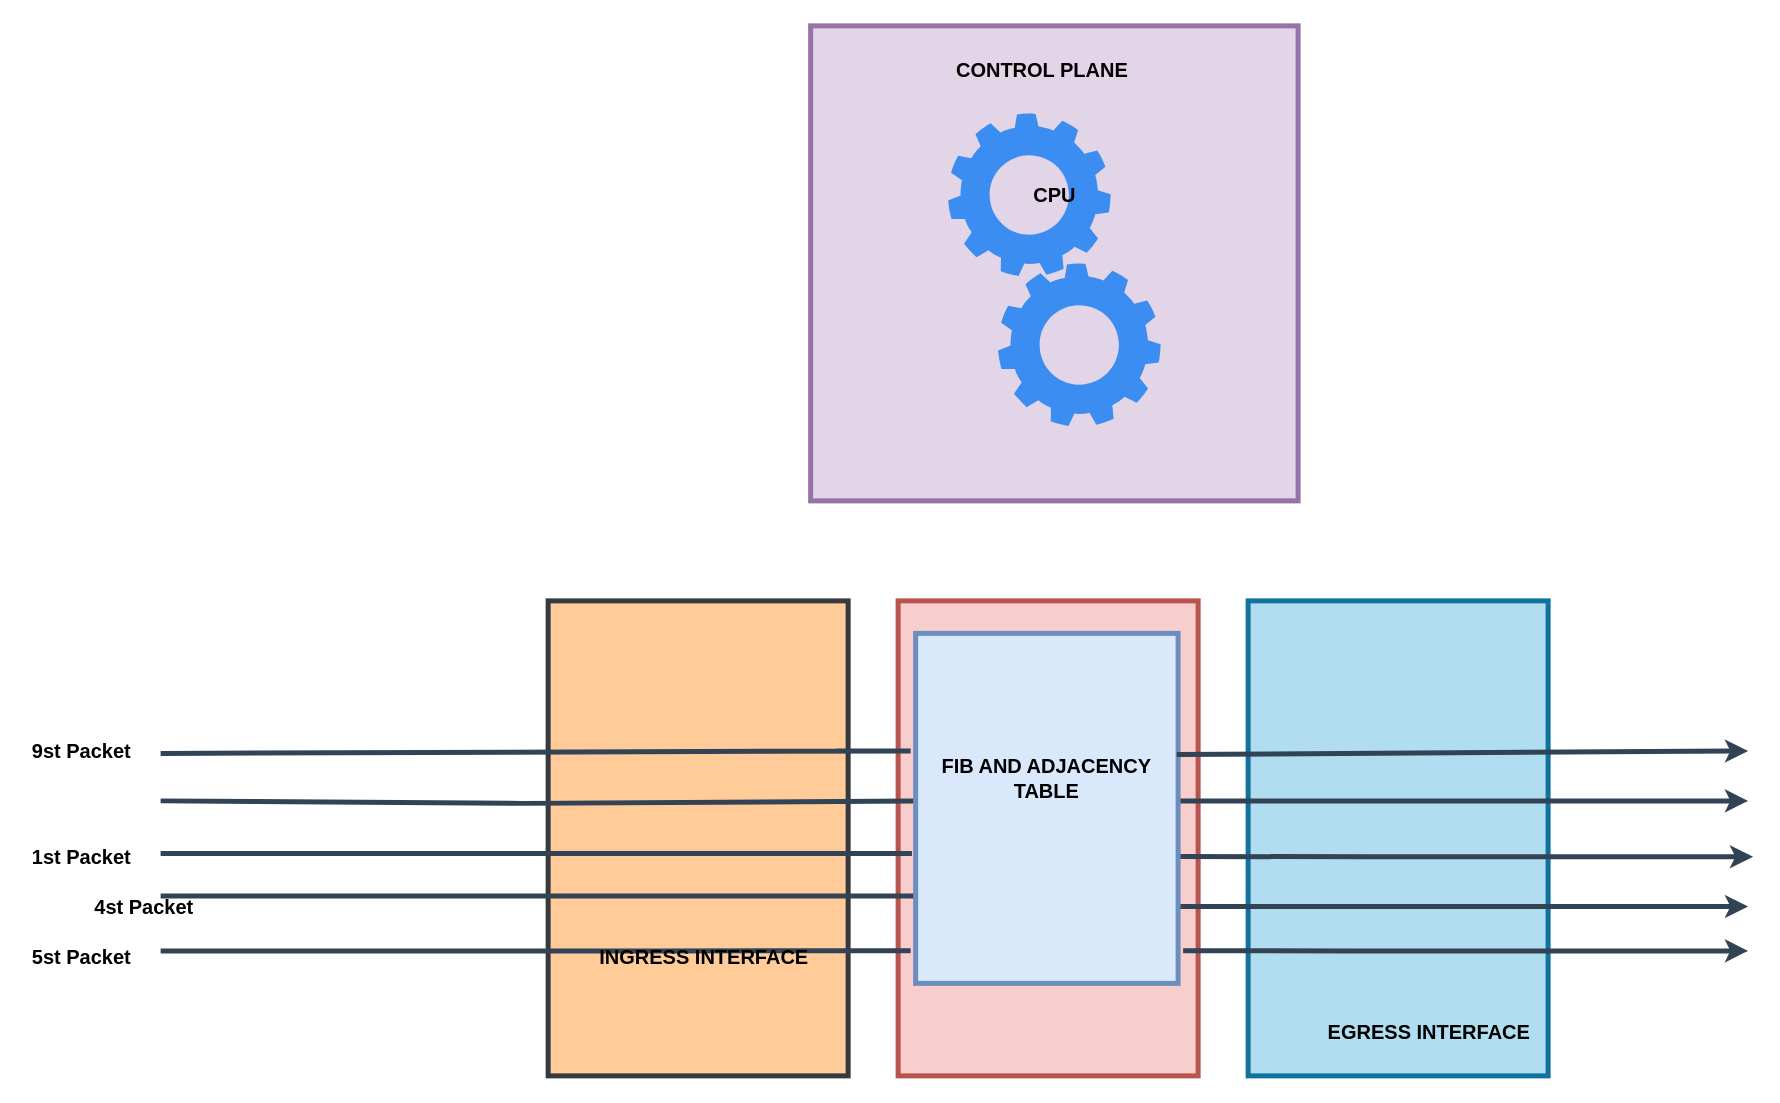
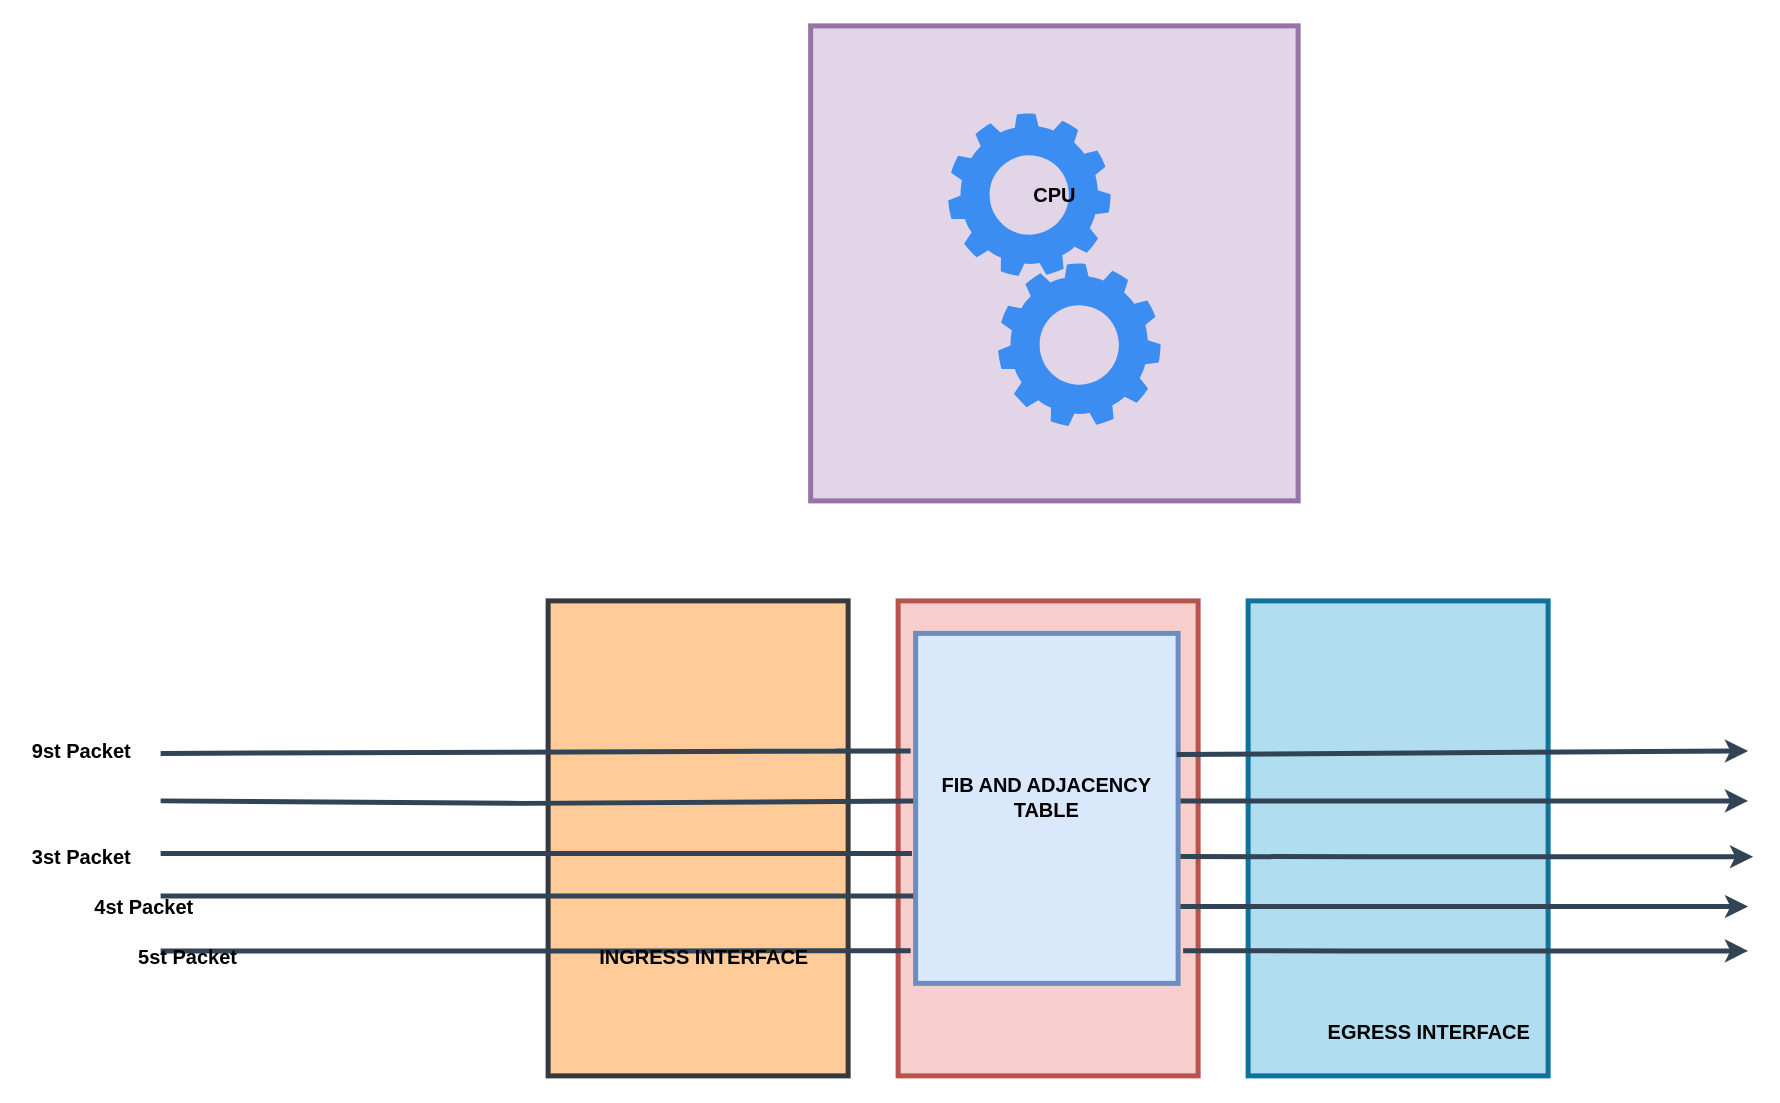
(1042, 69) -> none
(1047, 778) -> (1047, 797)
(82, 857) -> (82, 857)
(82, 957) -> (188, 957)
